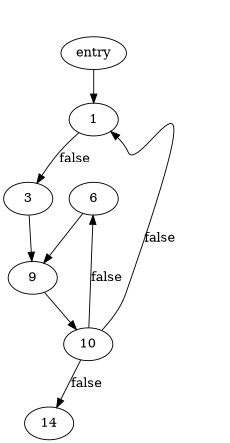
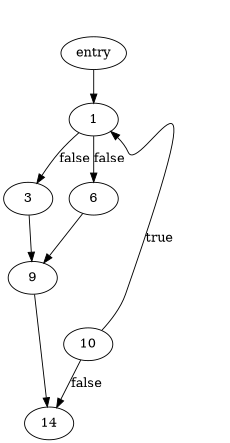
(160, 238) -> (160, 238)
(91, 276) -> (94, 155)
(57, 307) -> (40, 346)
